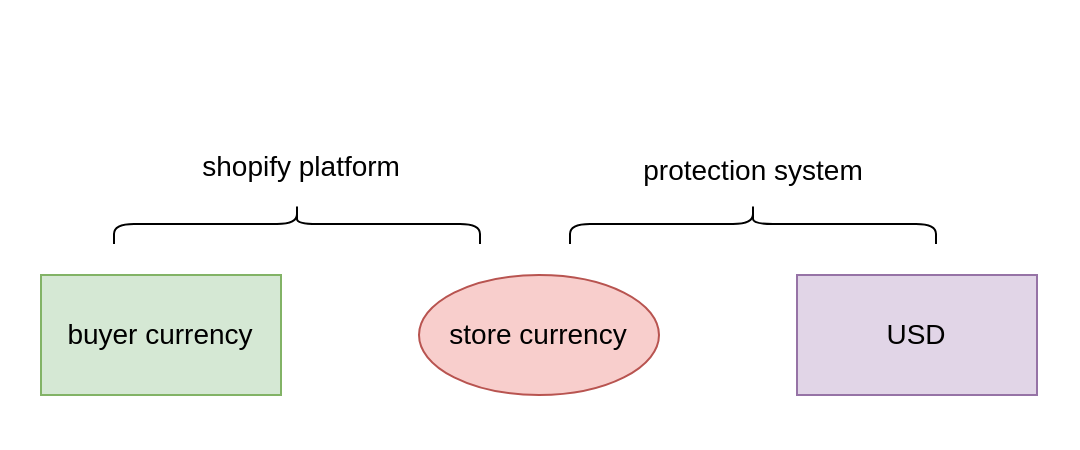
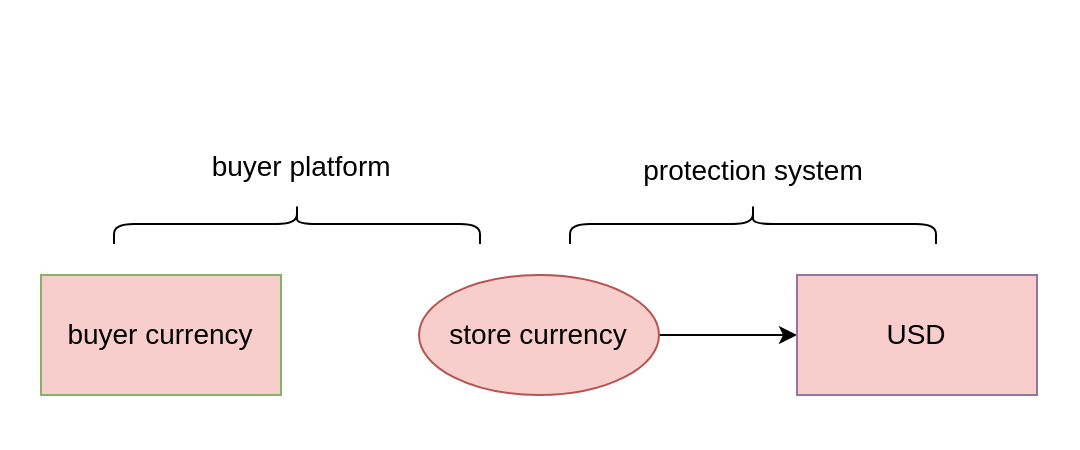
(306, 167) -> (306, 167)
(161, 335) -> (161, 335)
none -> (721, 335)
(917, 335) -> (917, 335)
